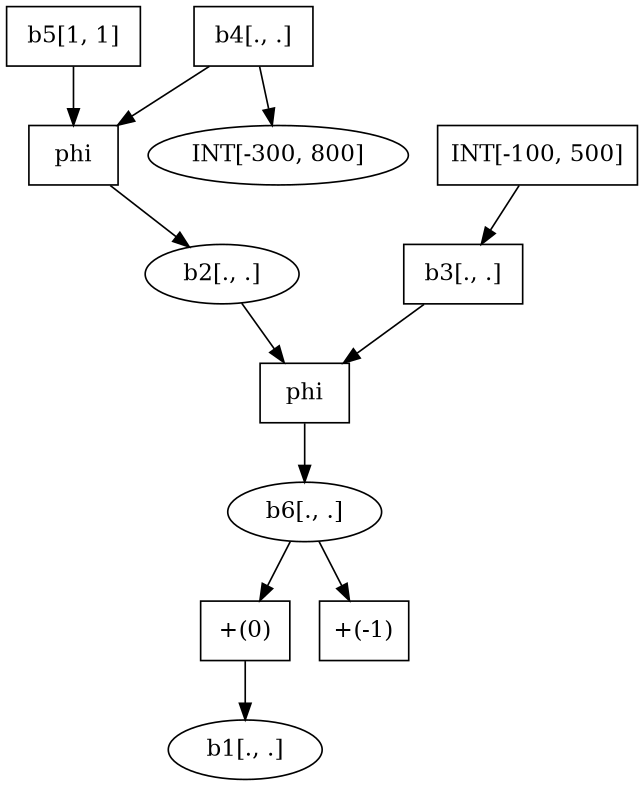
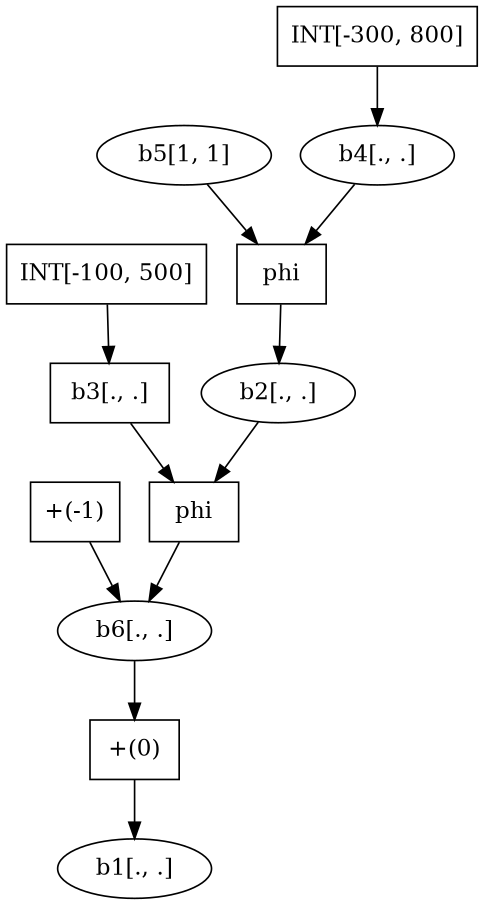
(73, 36) -> (184, 155)
(253, 36) -> (377, 155)
(264, 88) -> (377, 88)
(278, 155) -> (377, 36)
(330, 564) -> (101, 564)
